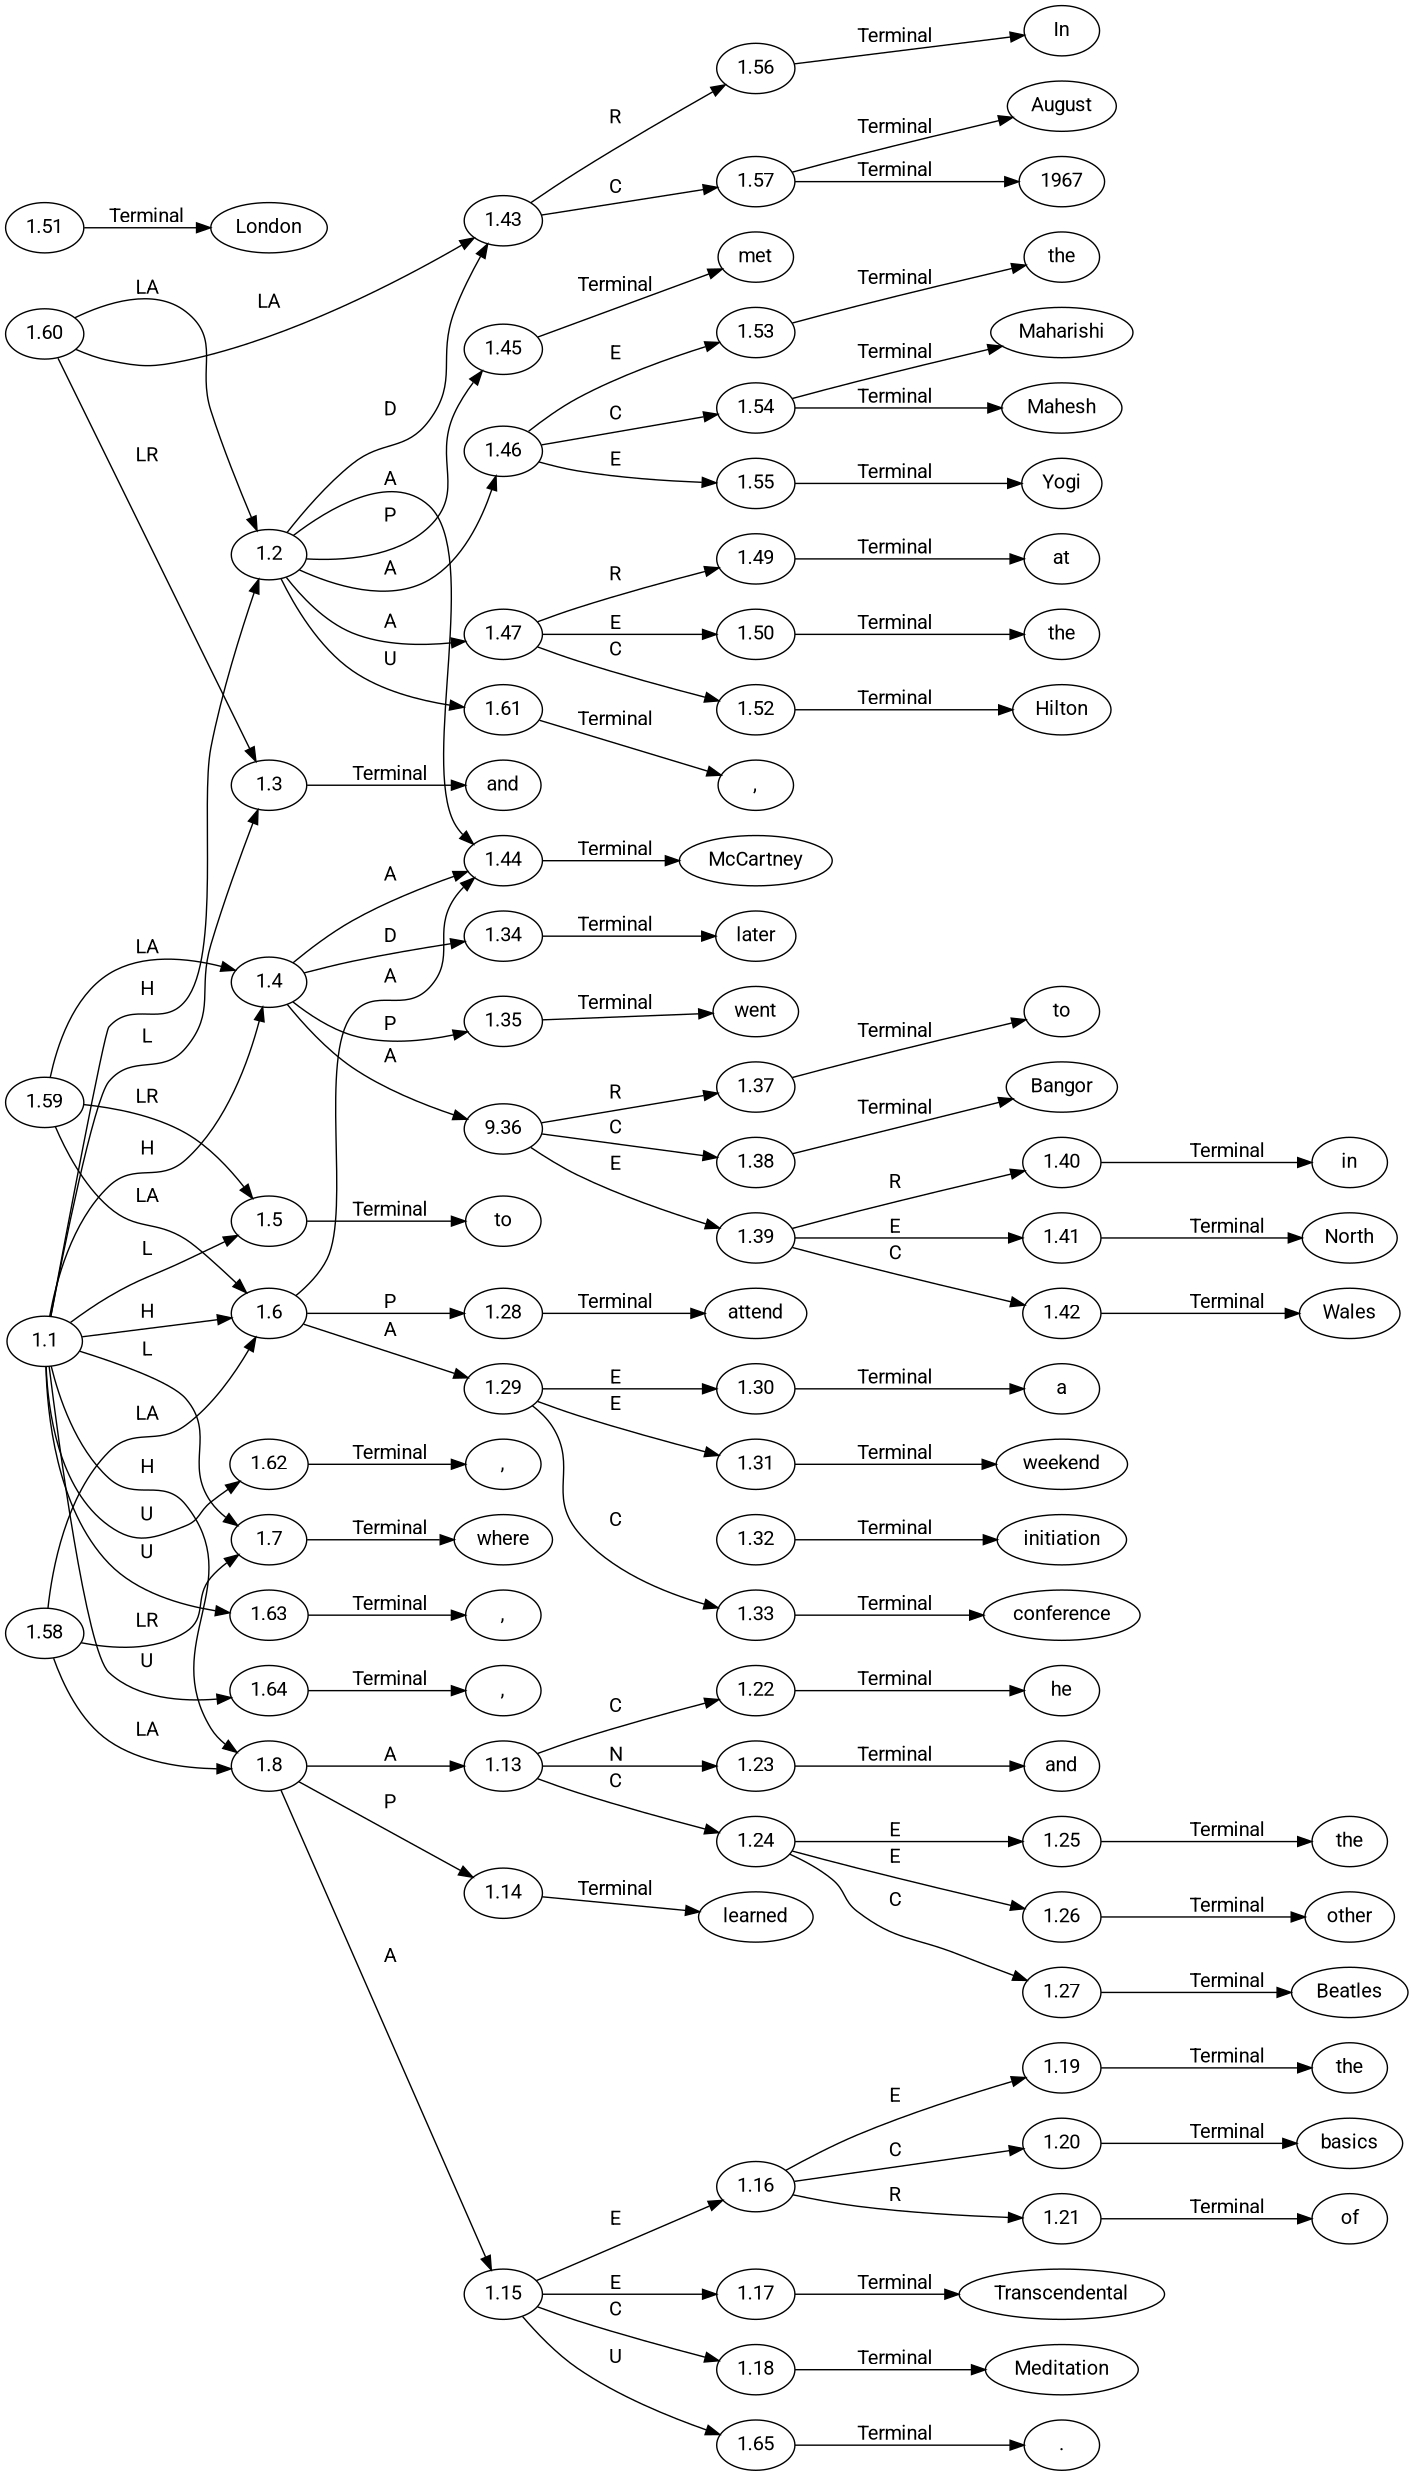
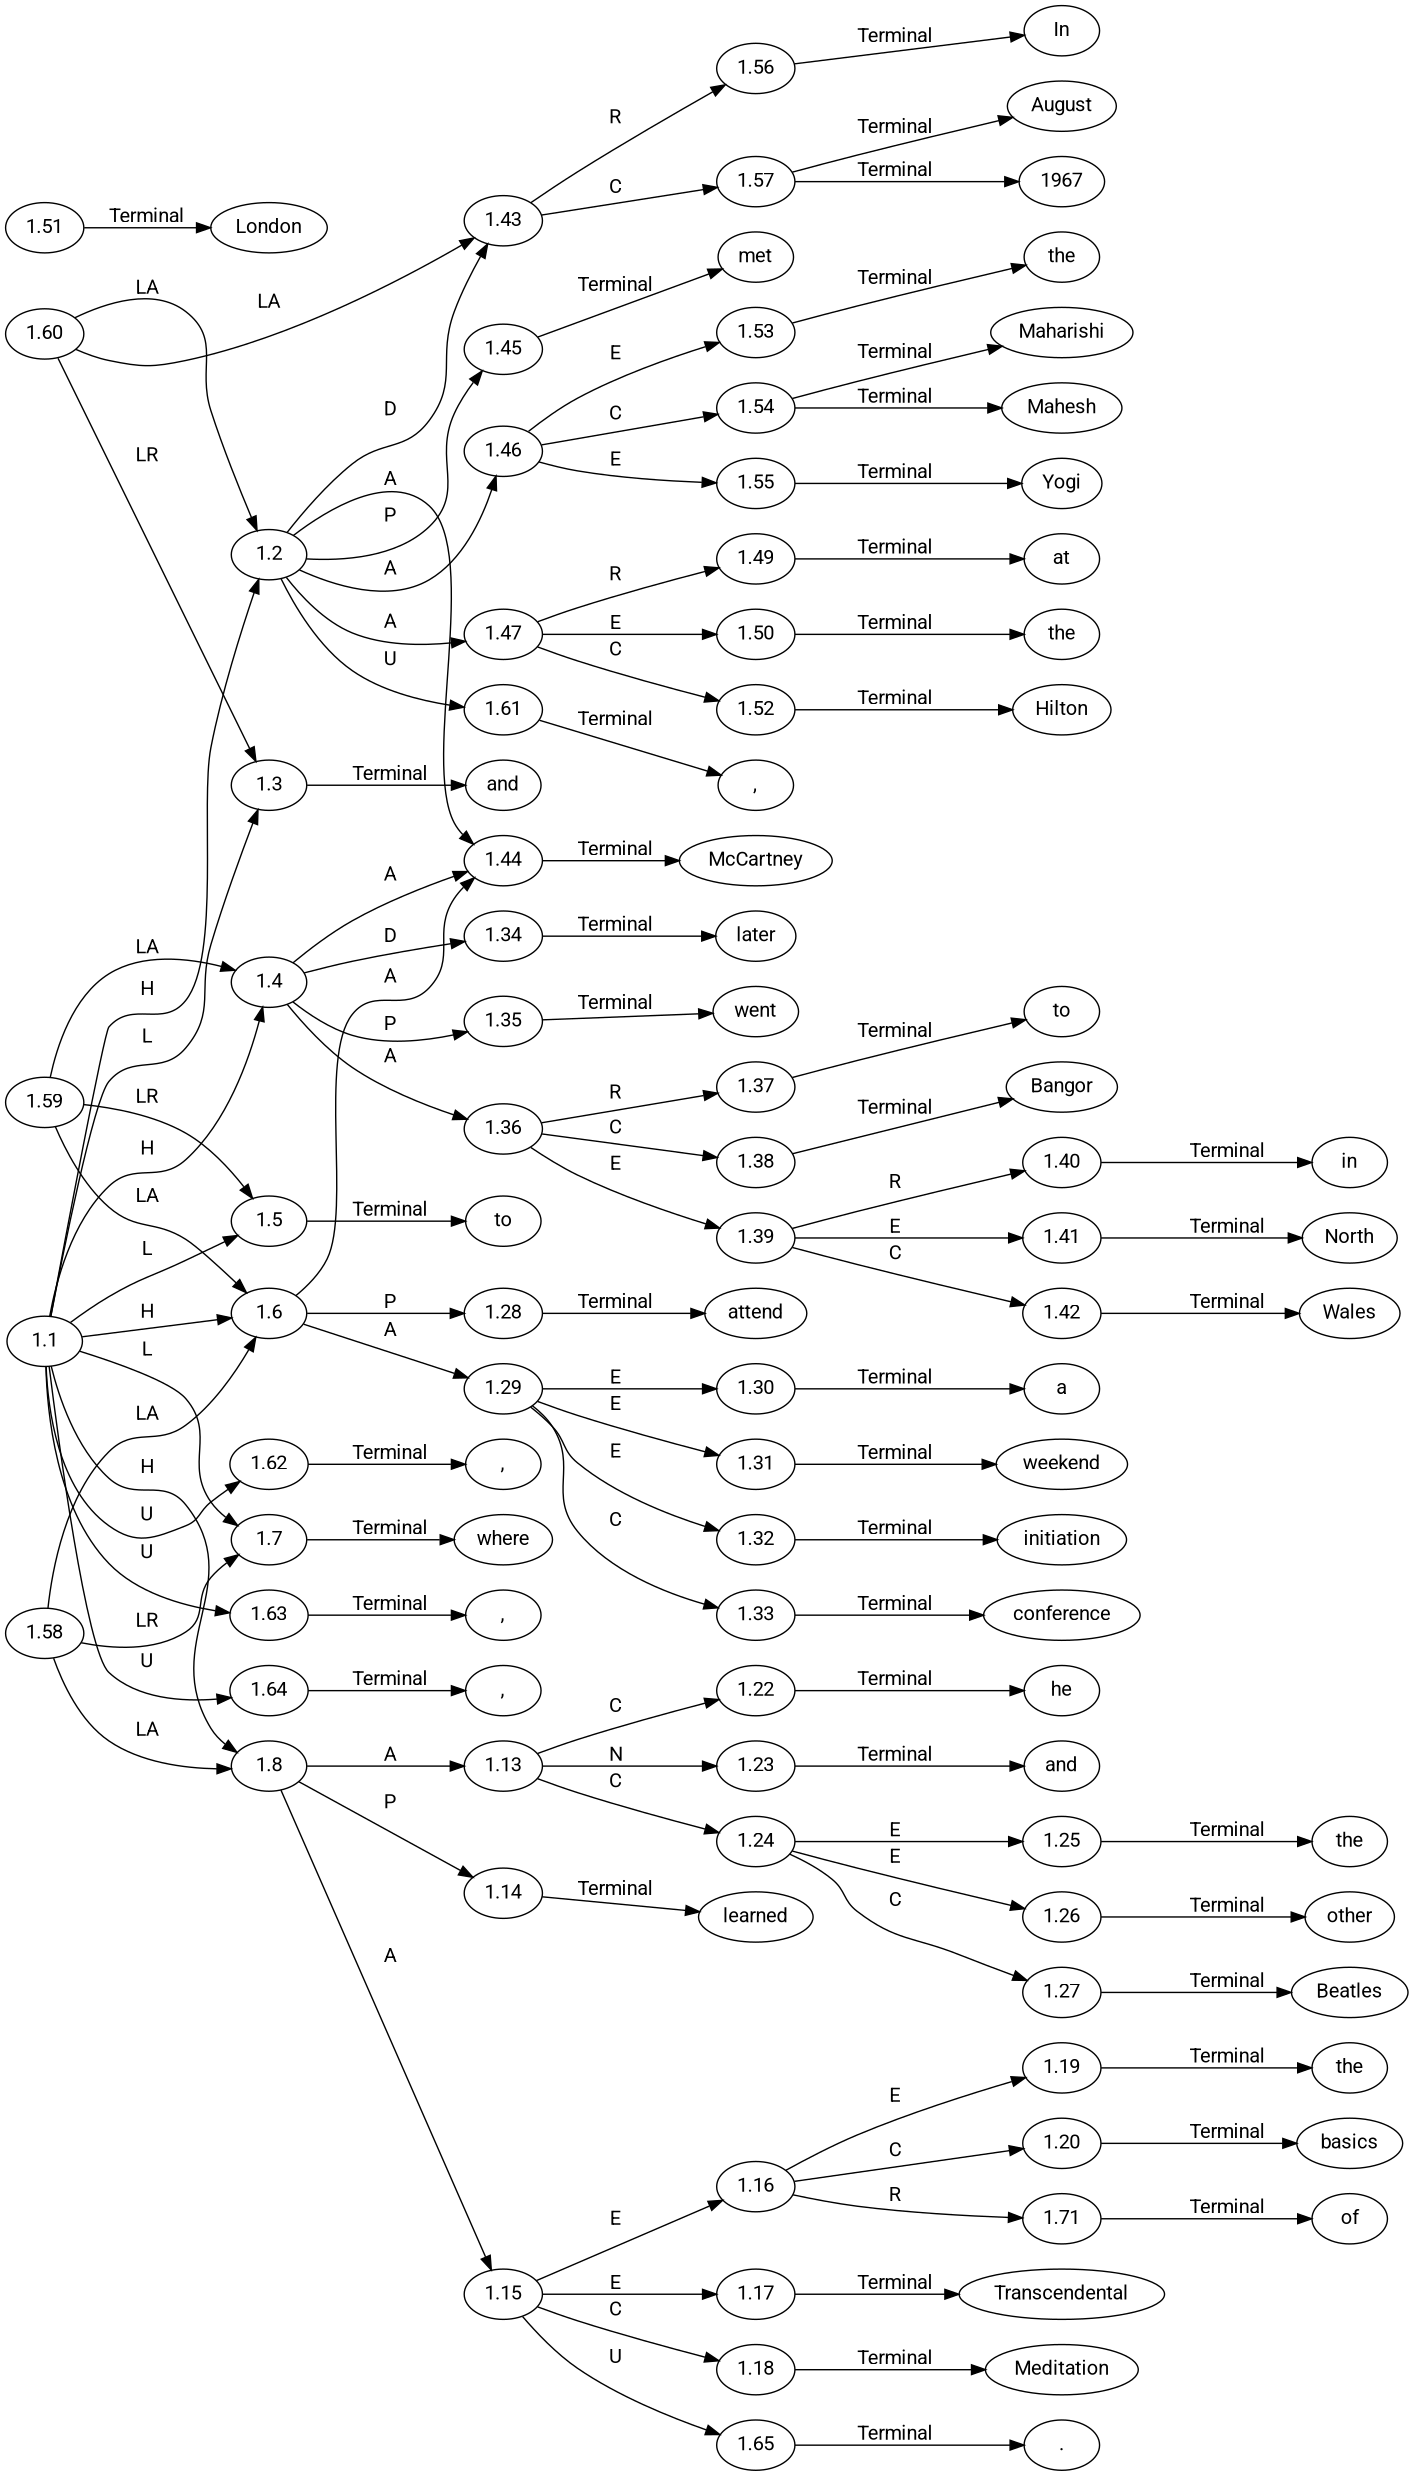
(503, 1129) -> (503, 1129)
none -> (606, 1483)
(1062, 2219) -> (1062, 2219)
